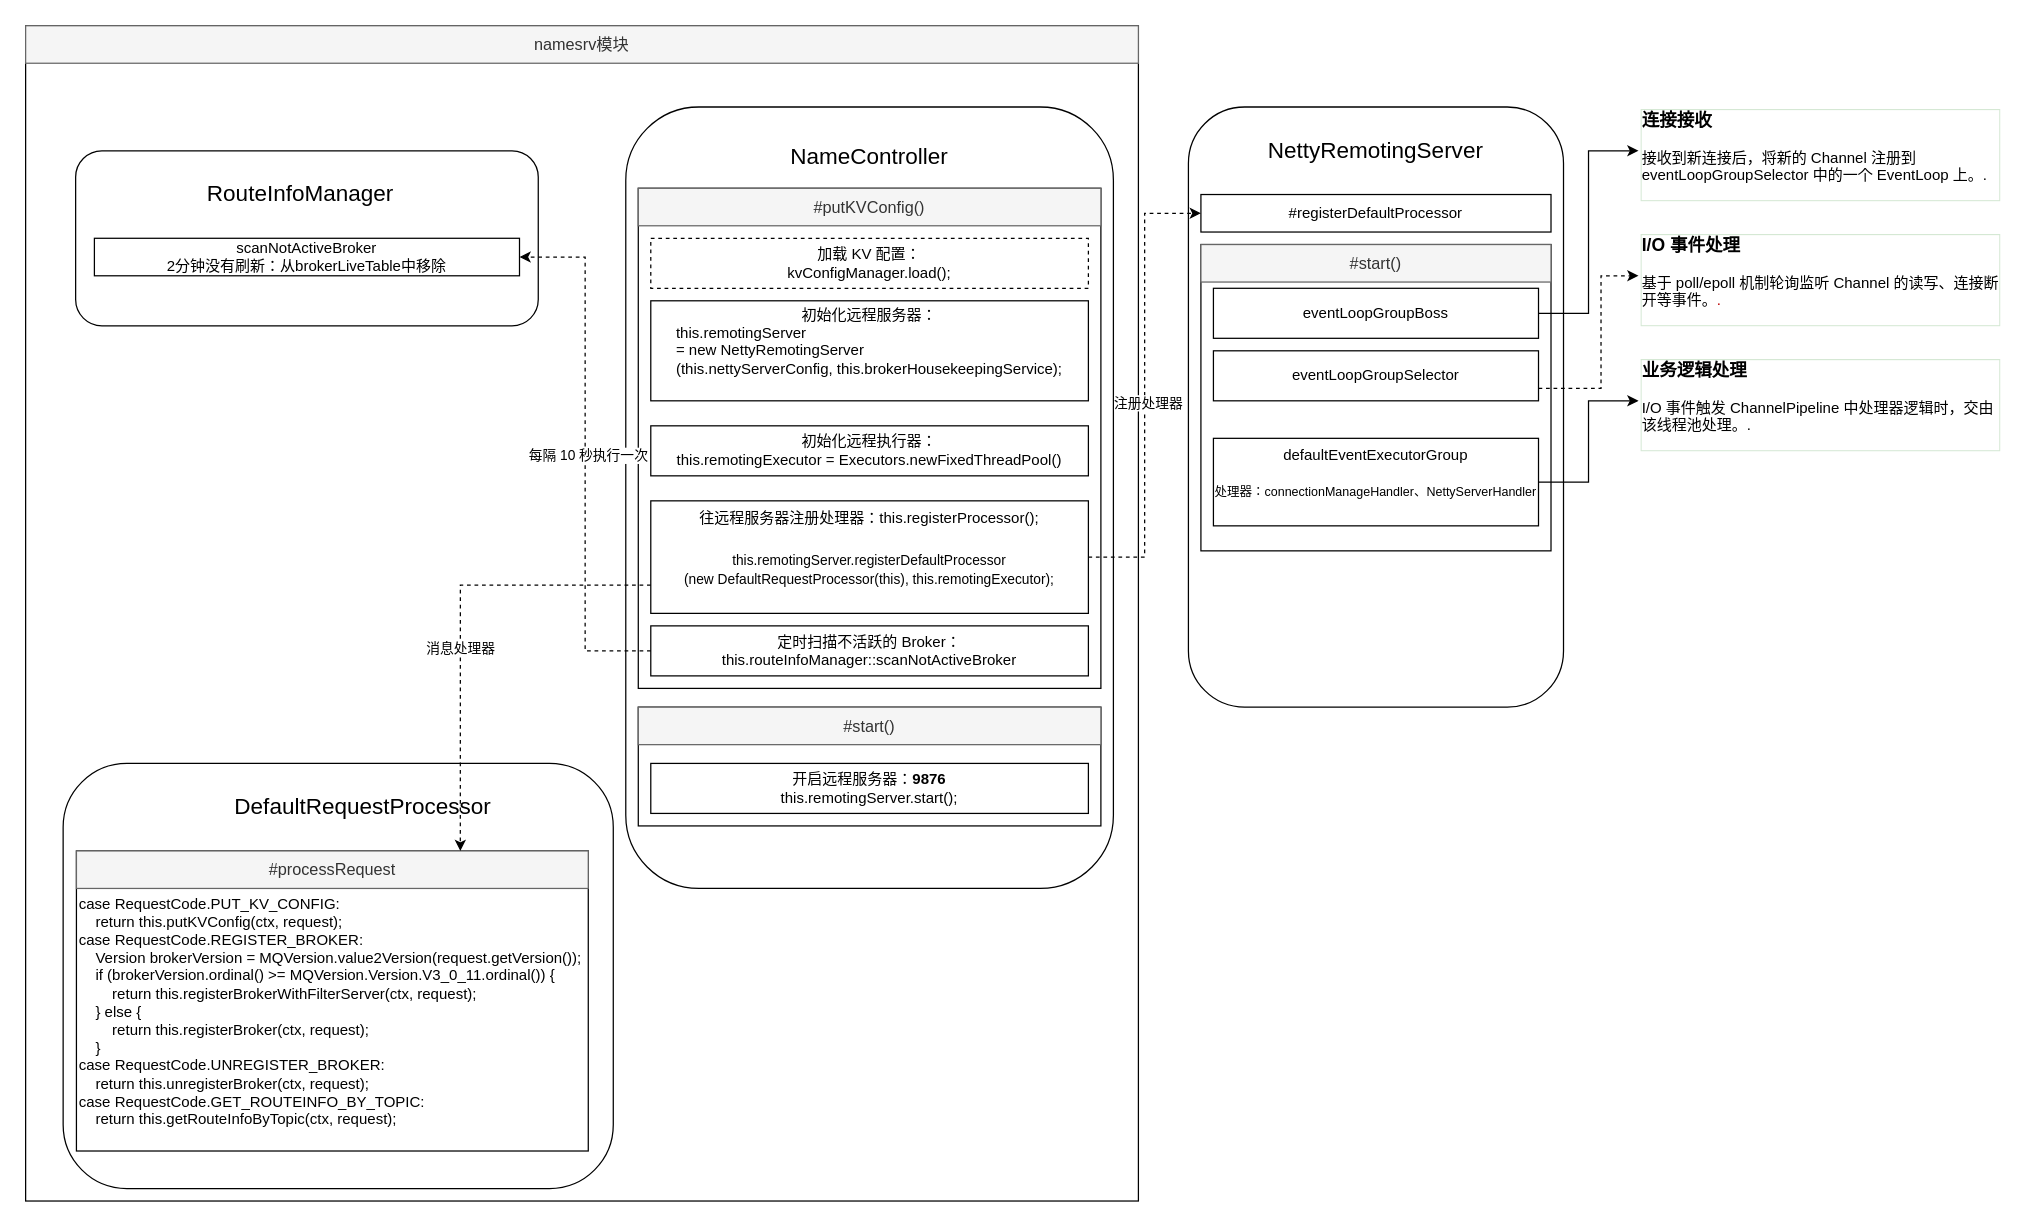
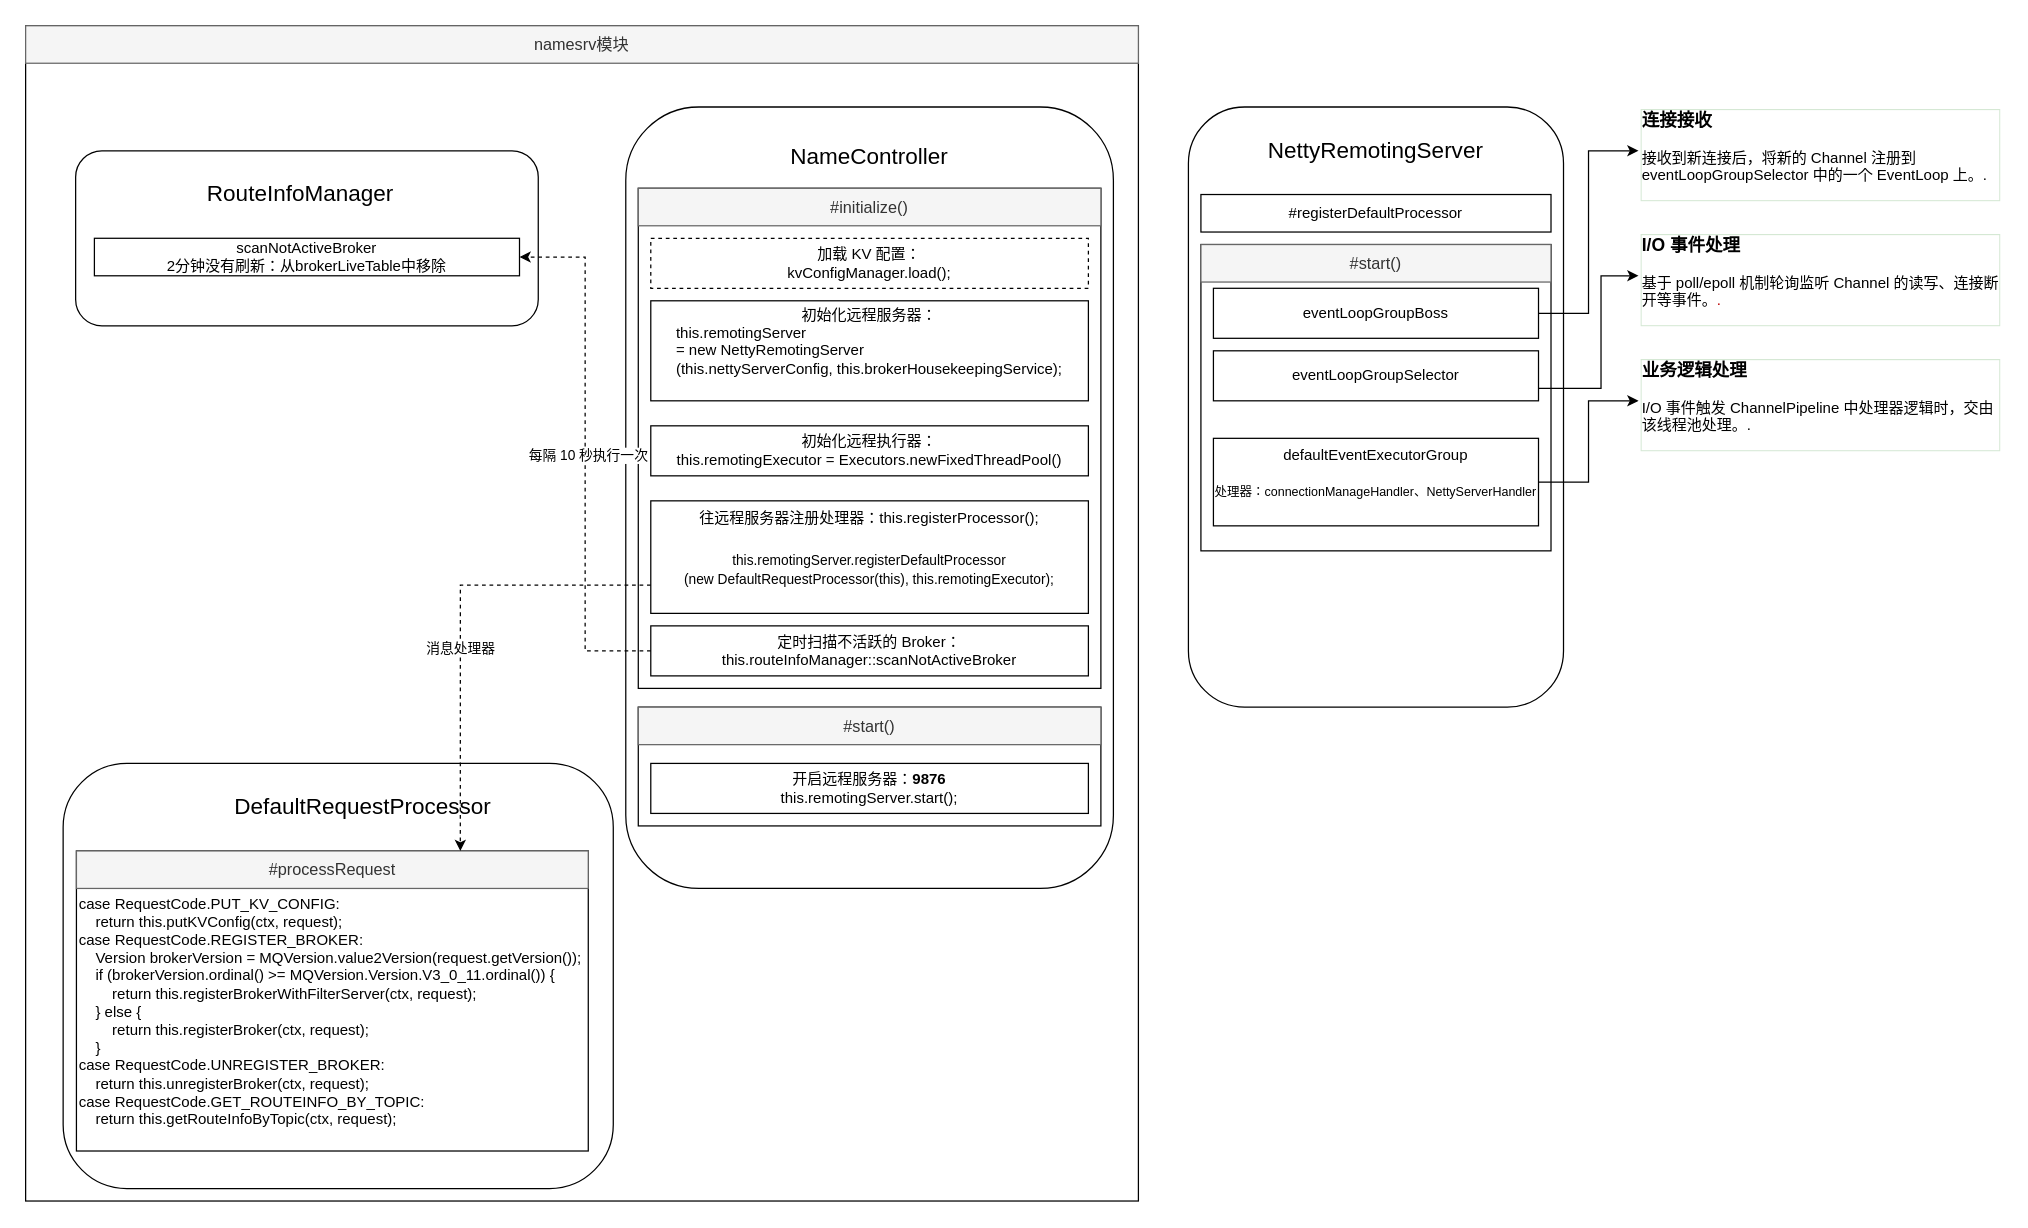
(869, 207) -> (869, 207)
(1601, 348) -> (1601, 348)
(1144, 390) -> none
